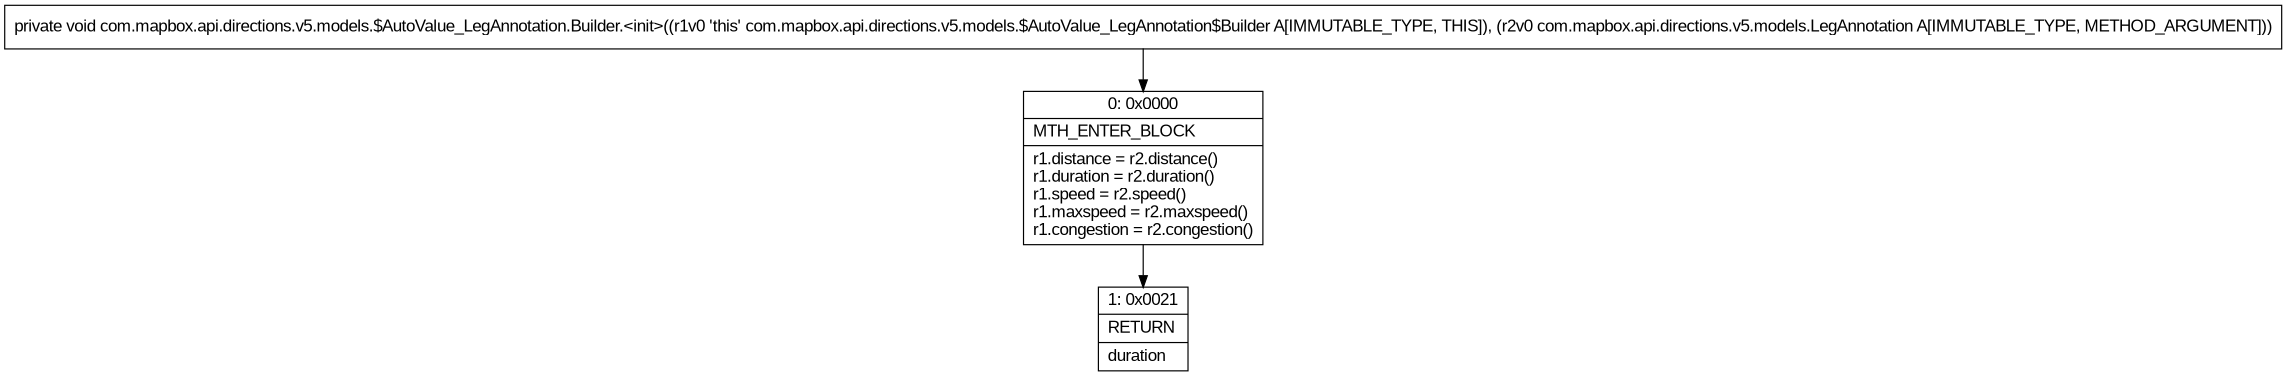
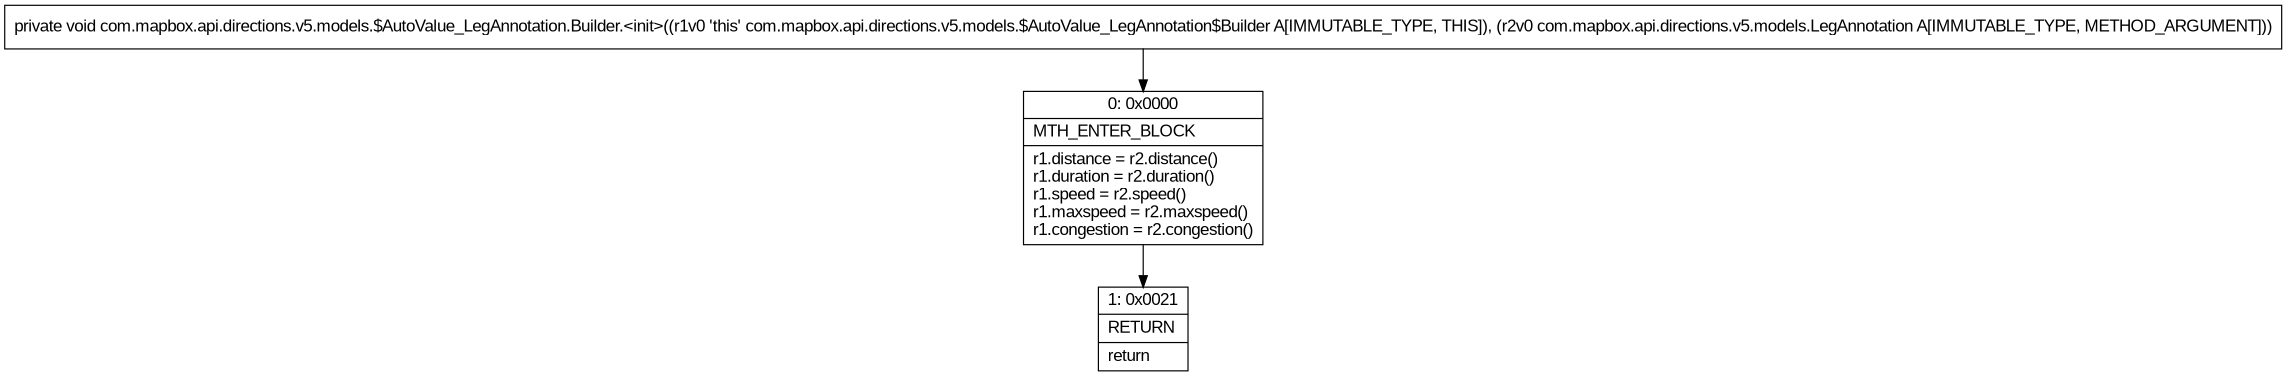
(1137, 356) -> (1129, 356)
